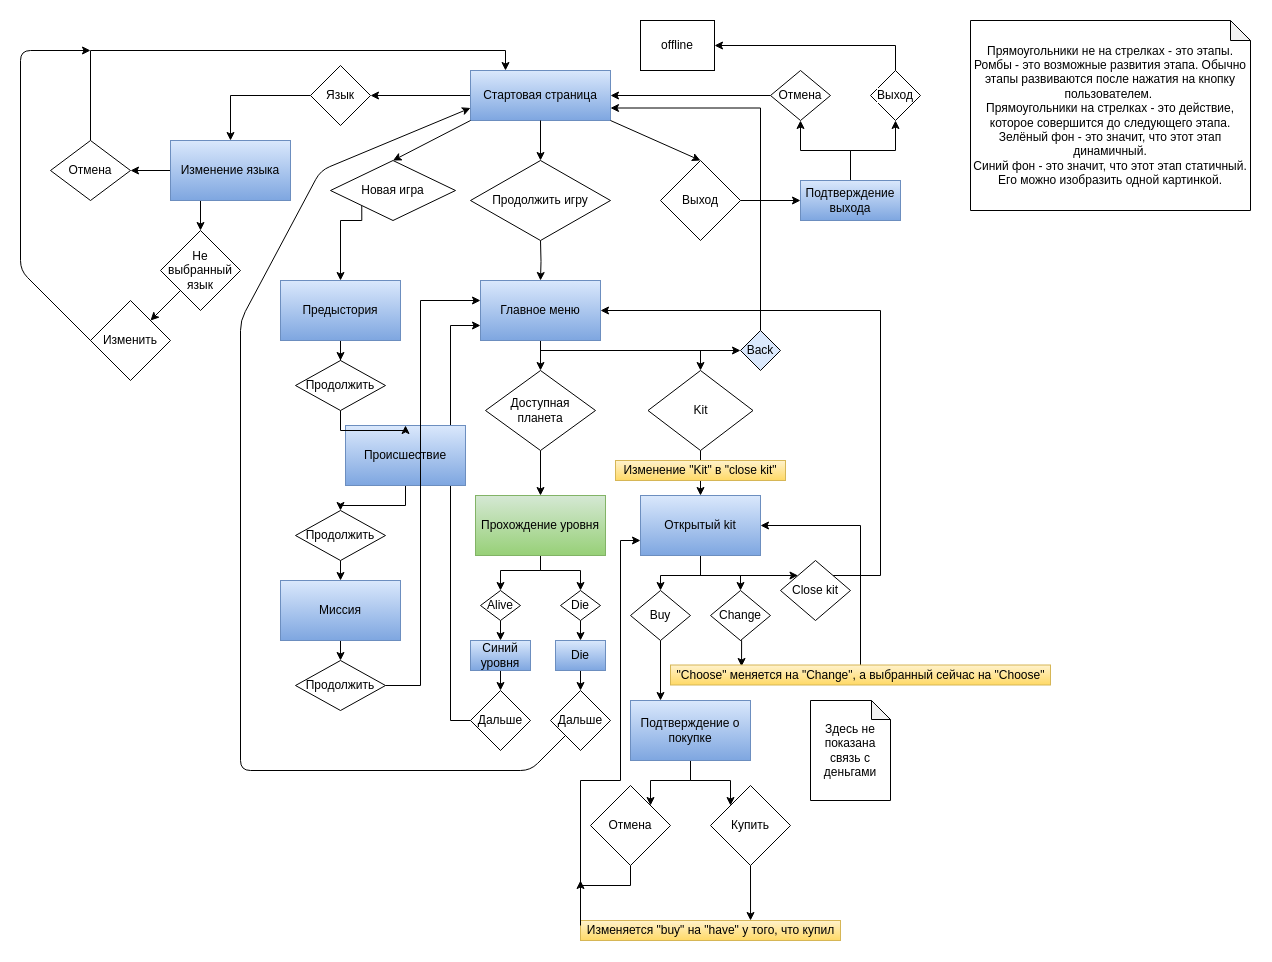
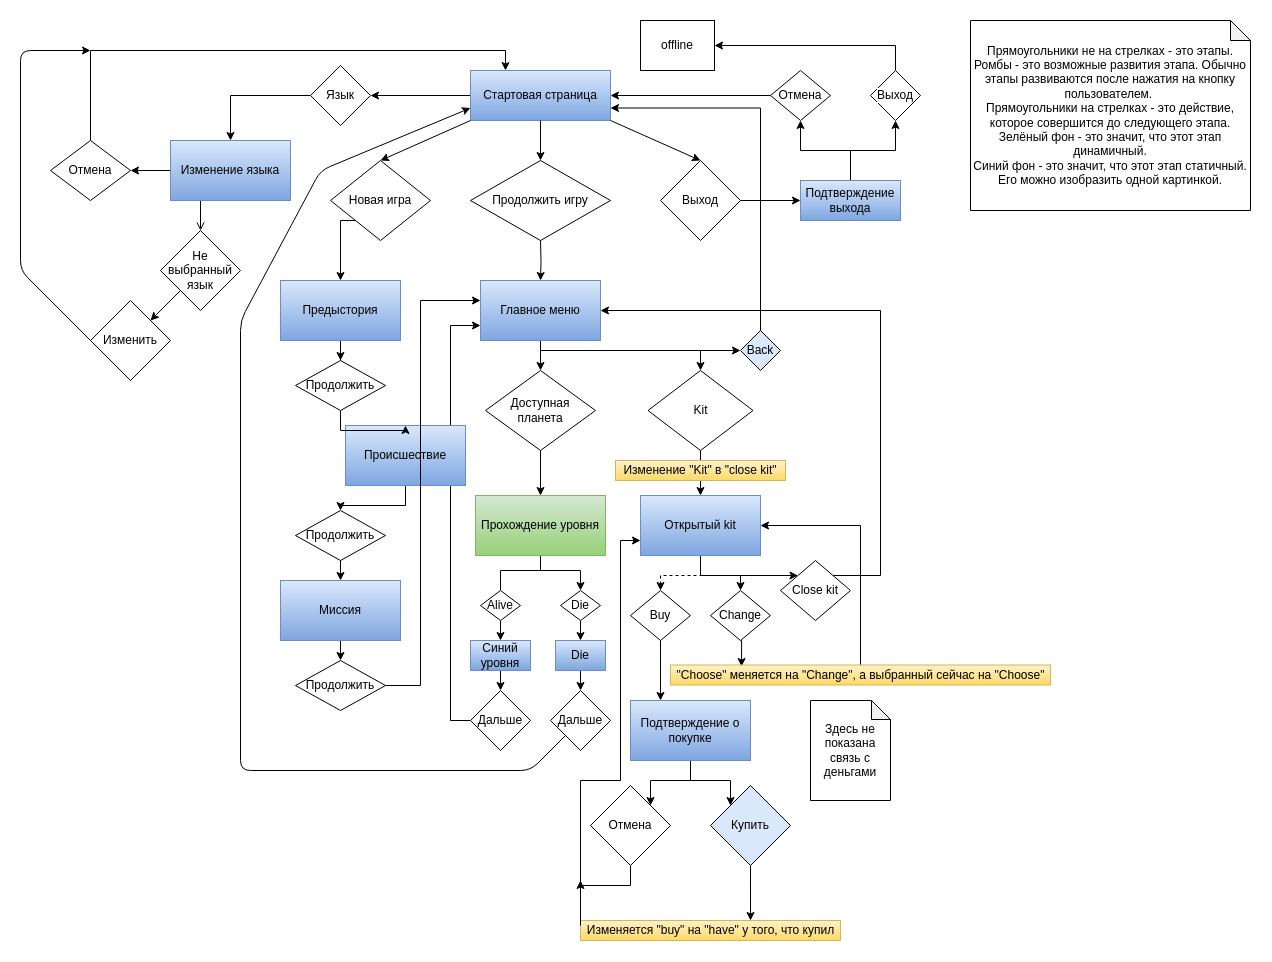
(393, 191) -> (381, 201)
(201, 222) -> (201, 224)
(677, 576) -> (677, 576)
(501, 582) -> (501, 585)
(751, 826) -> (751, 826)
